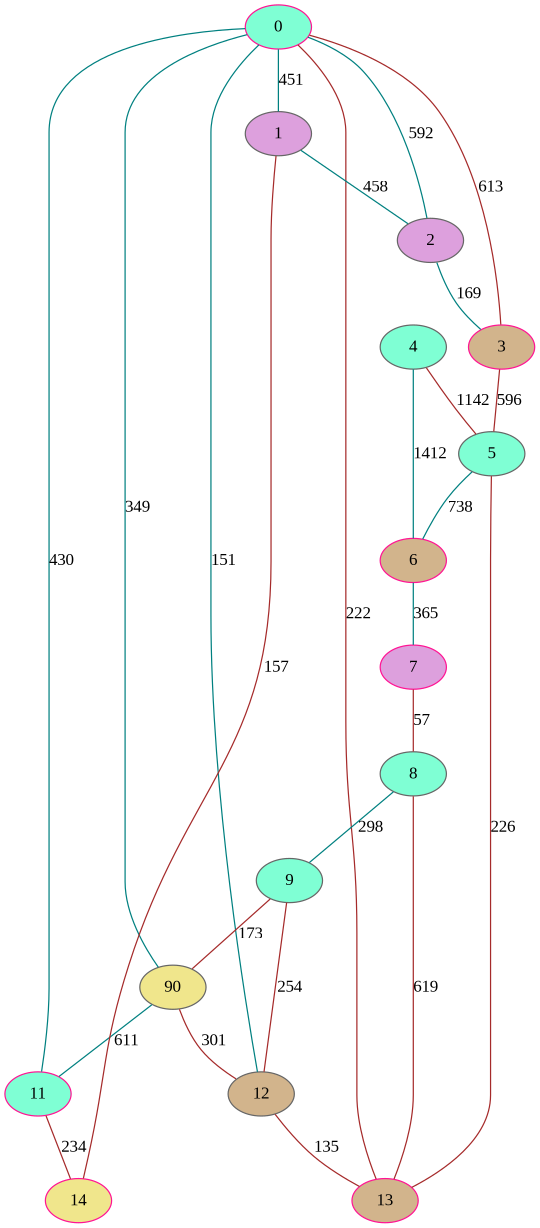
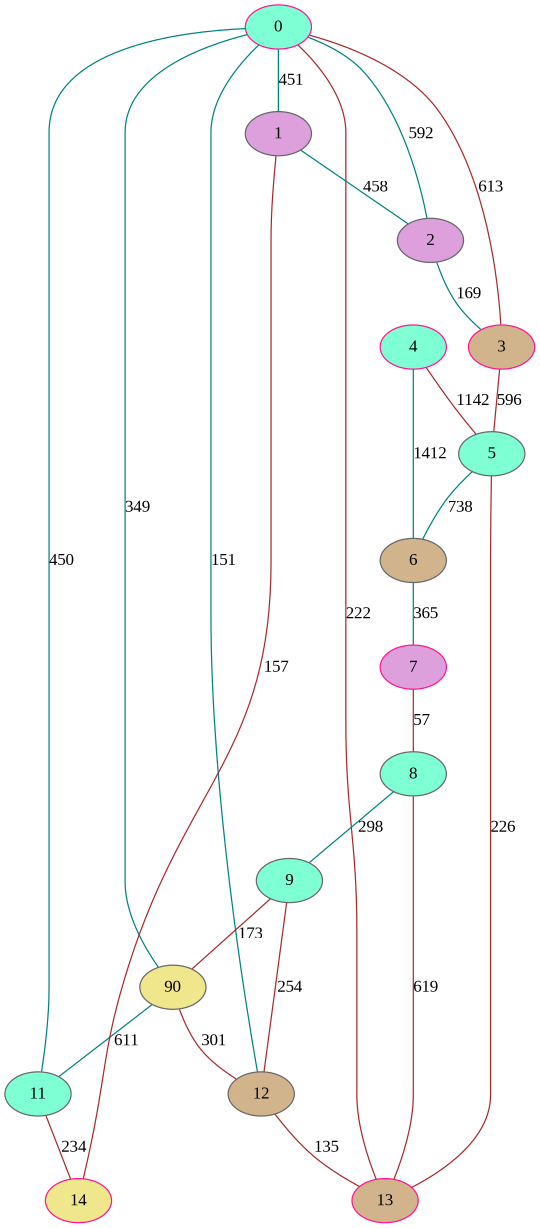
(413, 347) -> (413, 347)
(62, 560) -> (62, 560)
(413, 560) -> (413, 560)
(38, 1094) -> (38, 1094)
